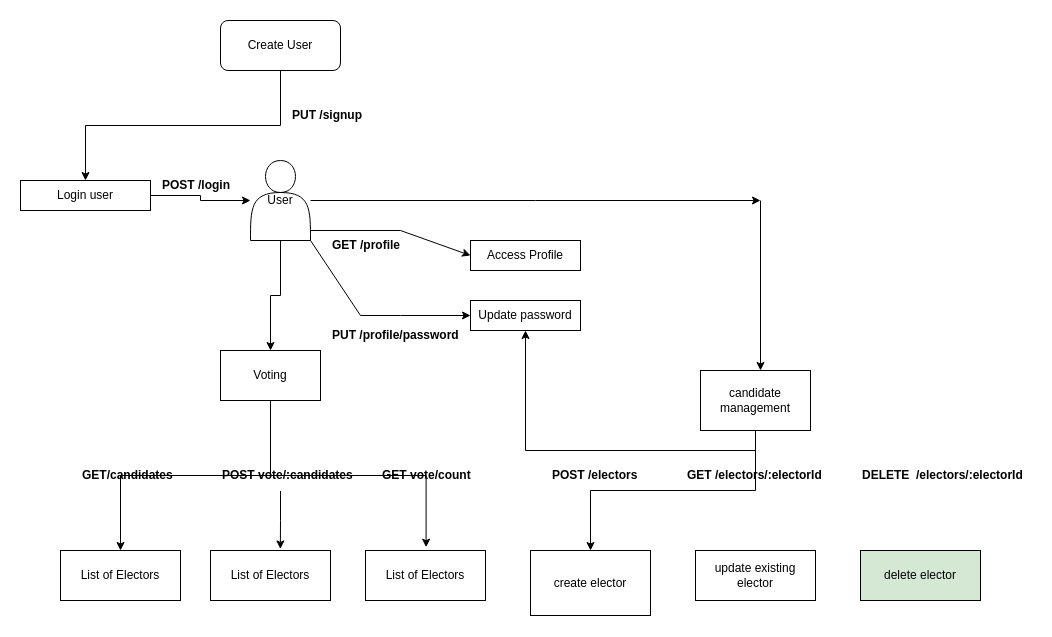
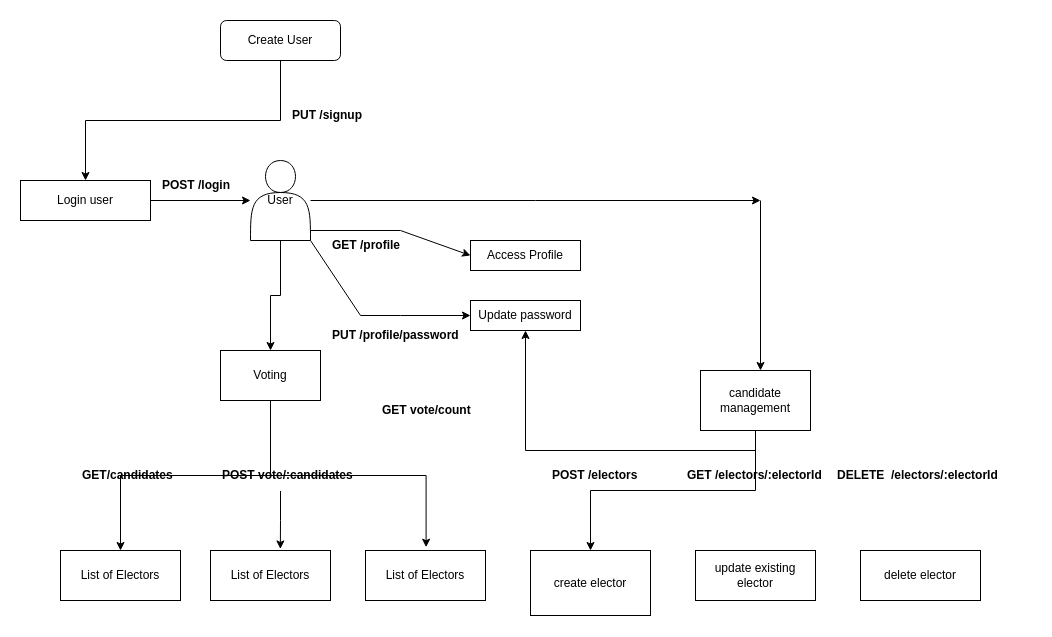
(281, 46) -> (281, 41)
(86, 196) -> (86, 201)
(436, 471) -> (436, 406)
(946, 471) -> (921, 471)
(921, 576) -> (921, 576)
